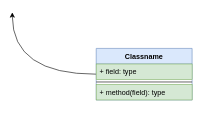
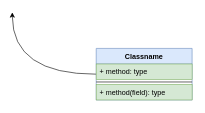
(121, 72) -> (125, 72)
